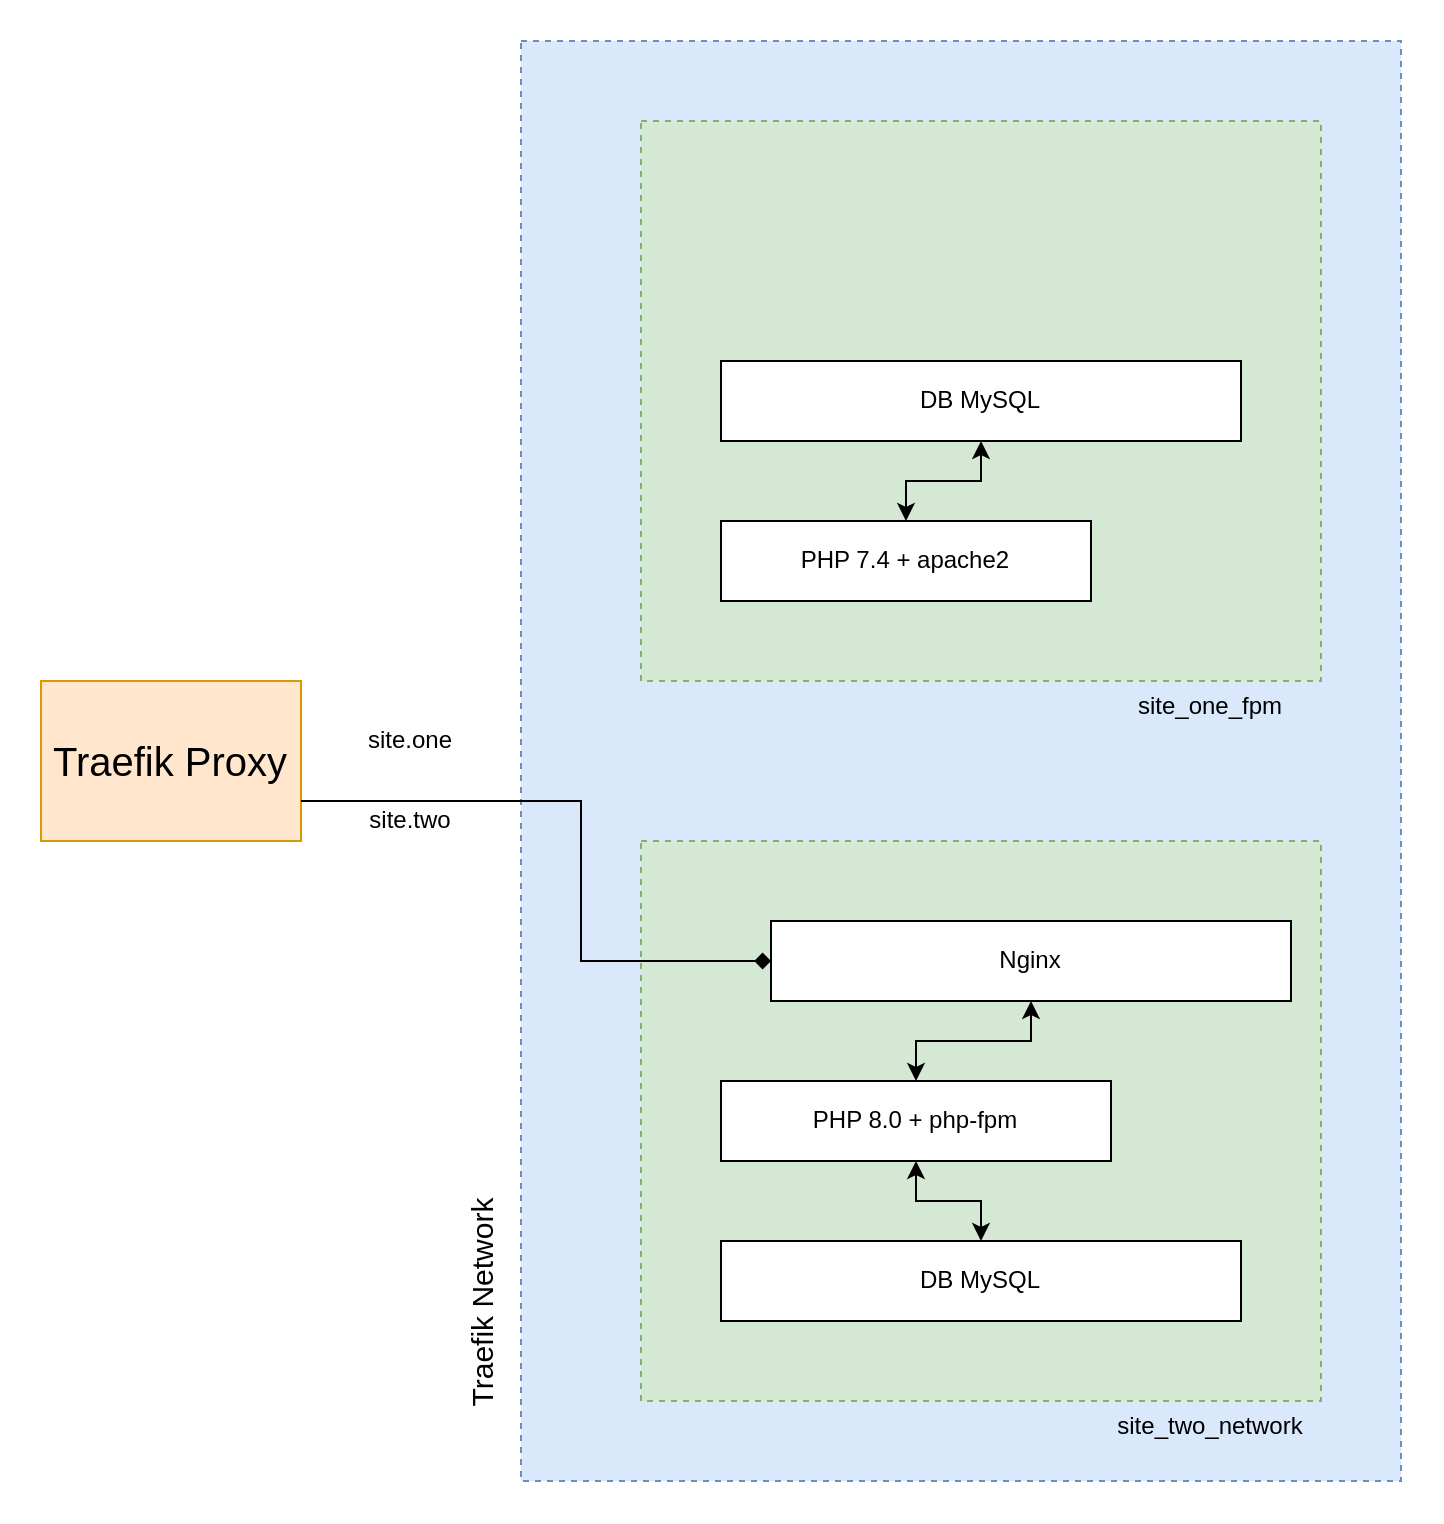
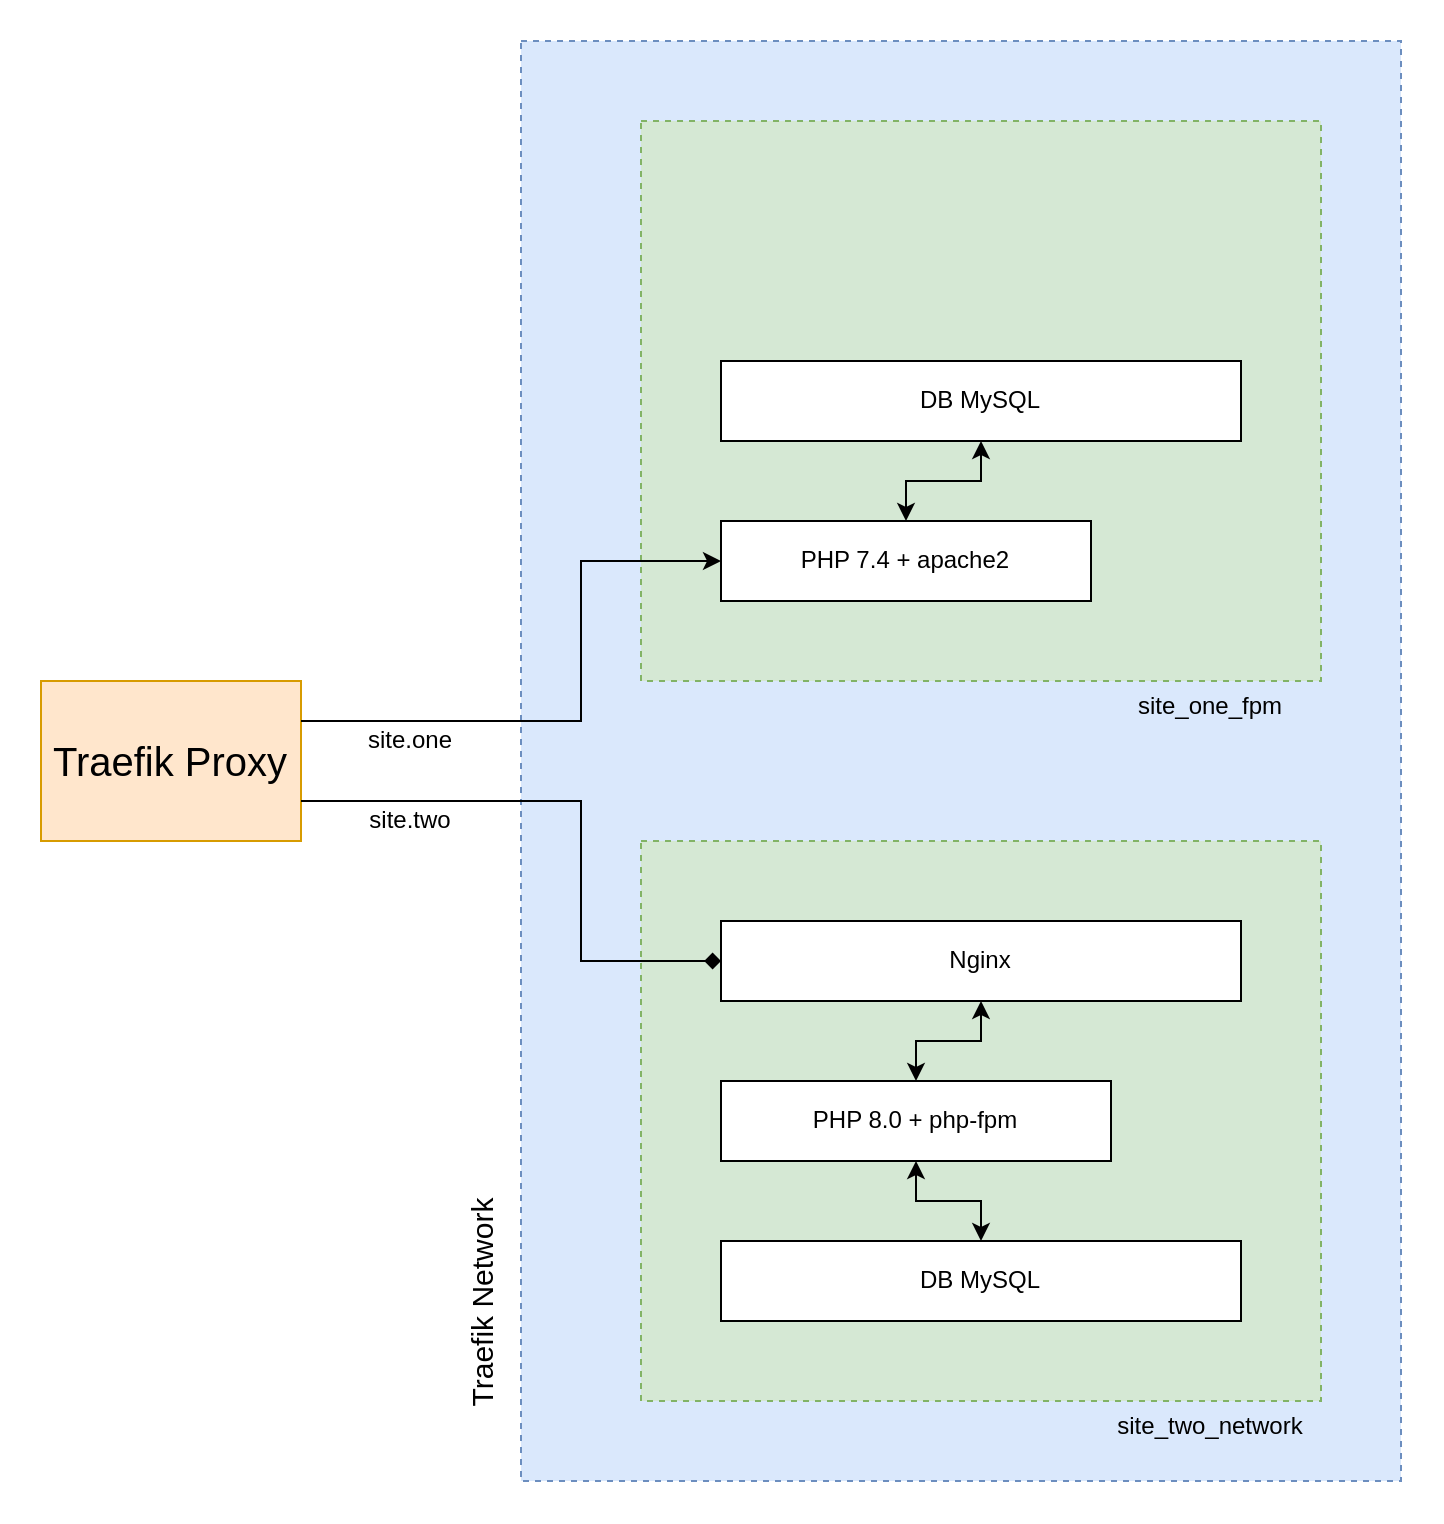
none -> (581, 718)
(1031, 961) -> (981, 961)
